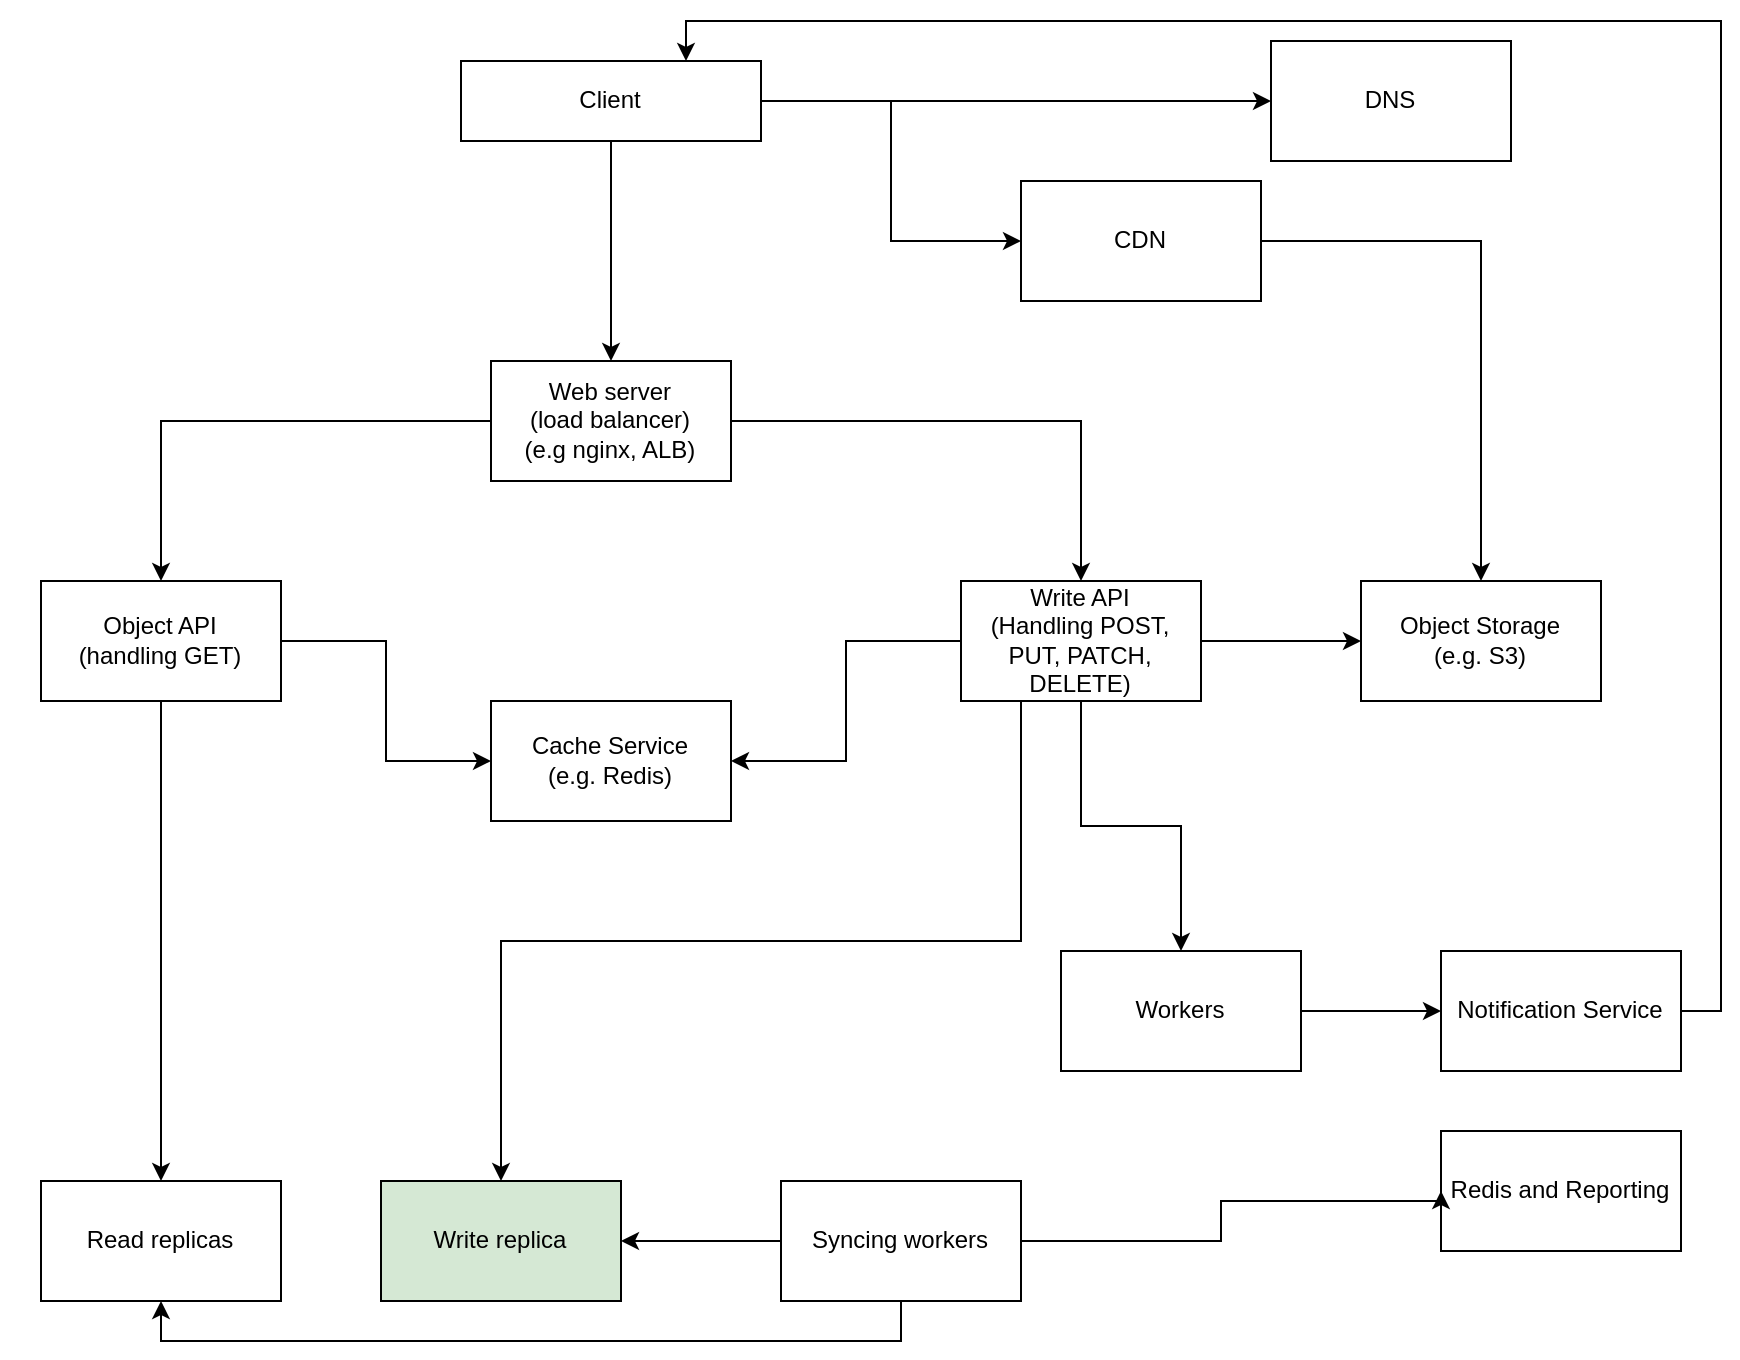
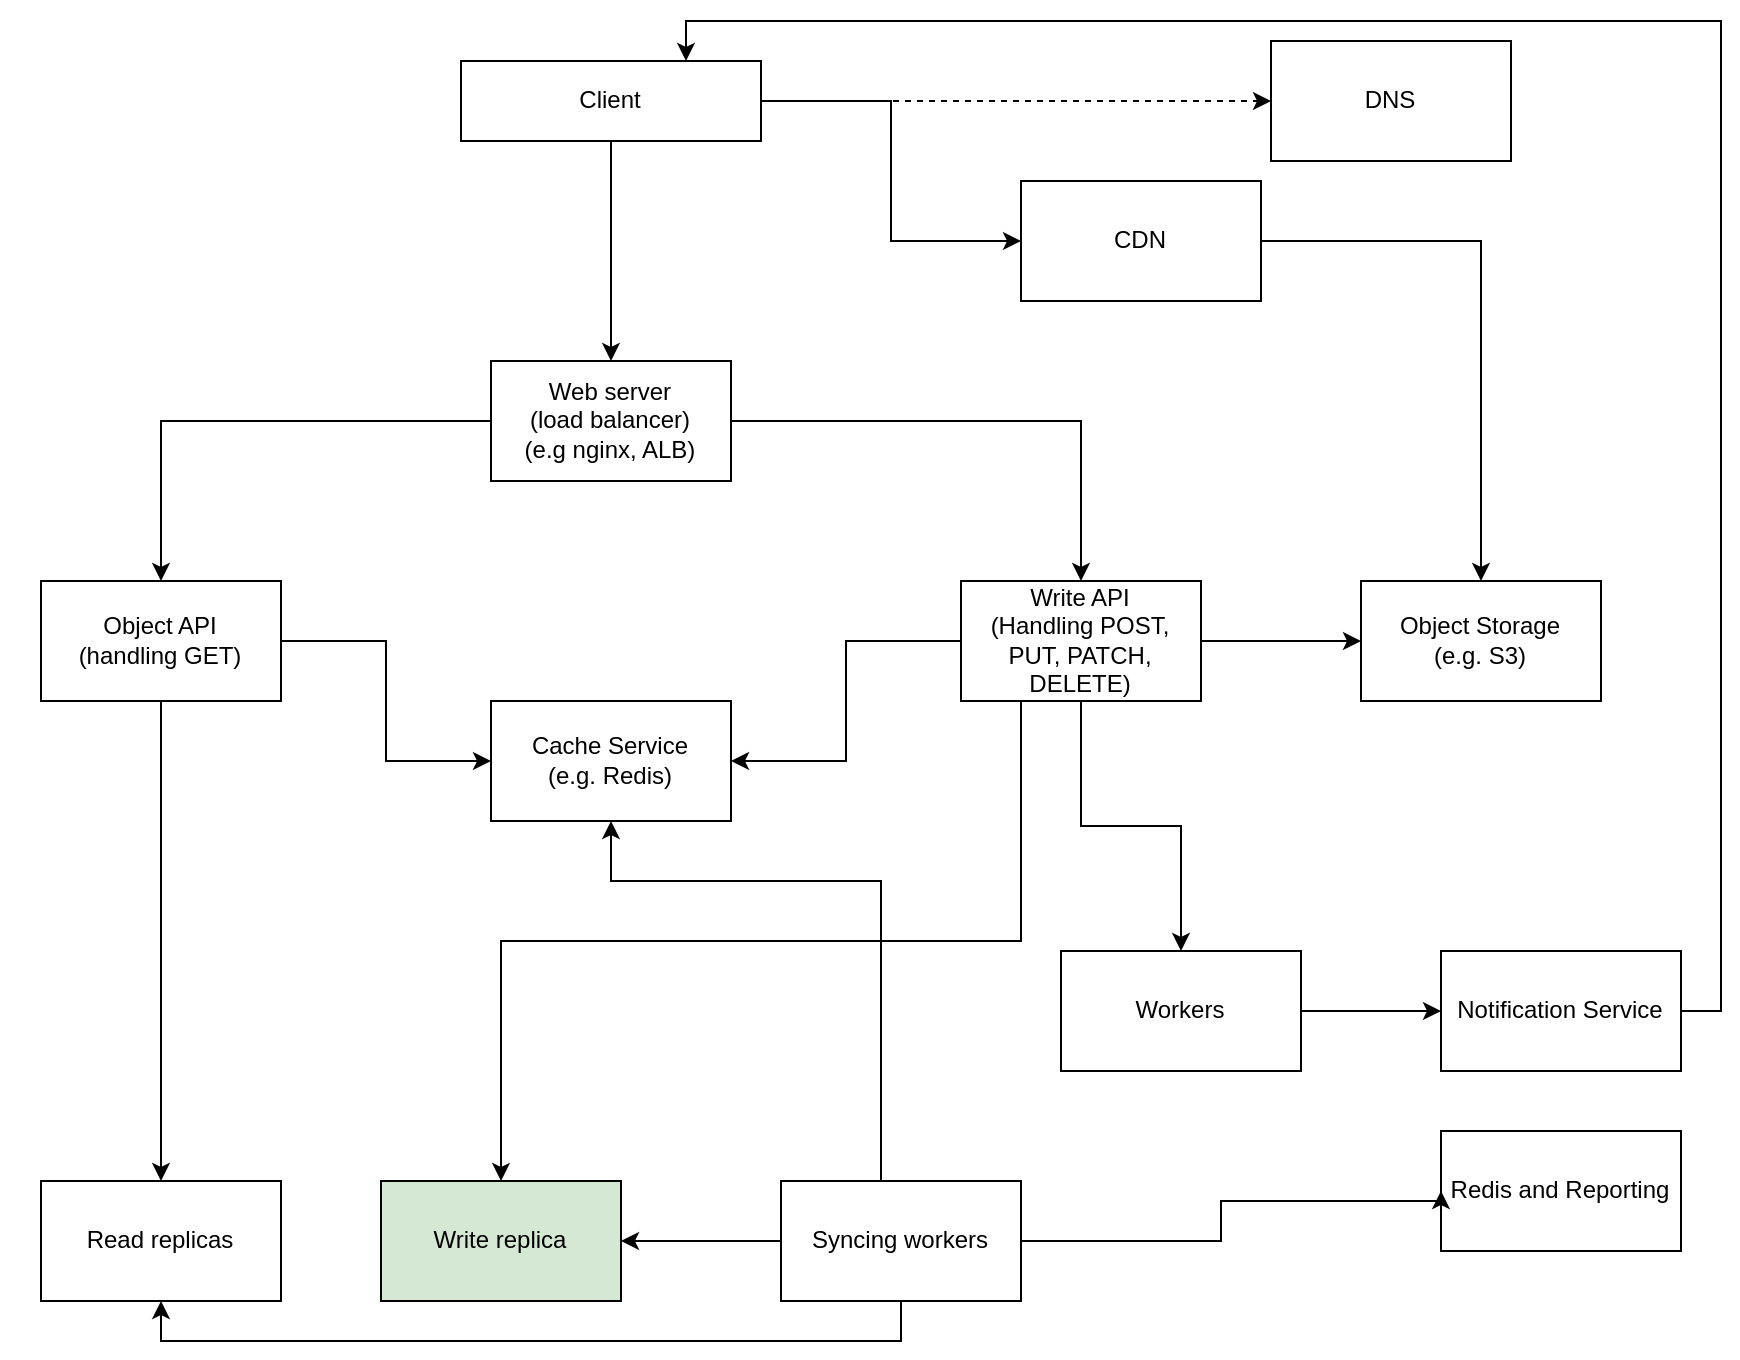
(1074, 101) -> (1074, 101)
none -> (873, 881)
